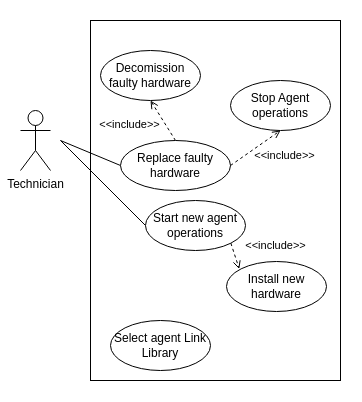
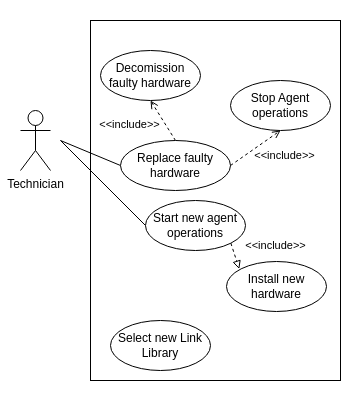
(237, 262) -> (236, 259)
(161, 346) -> (161, 346)
